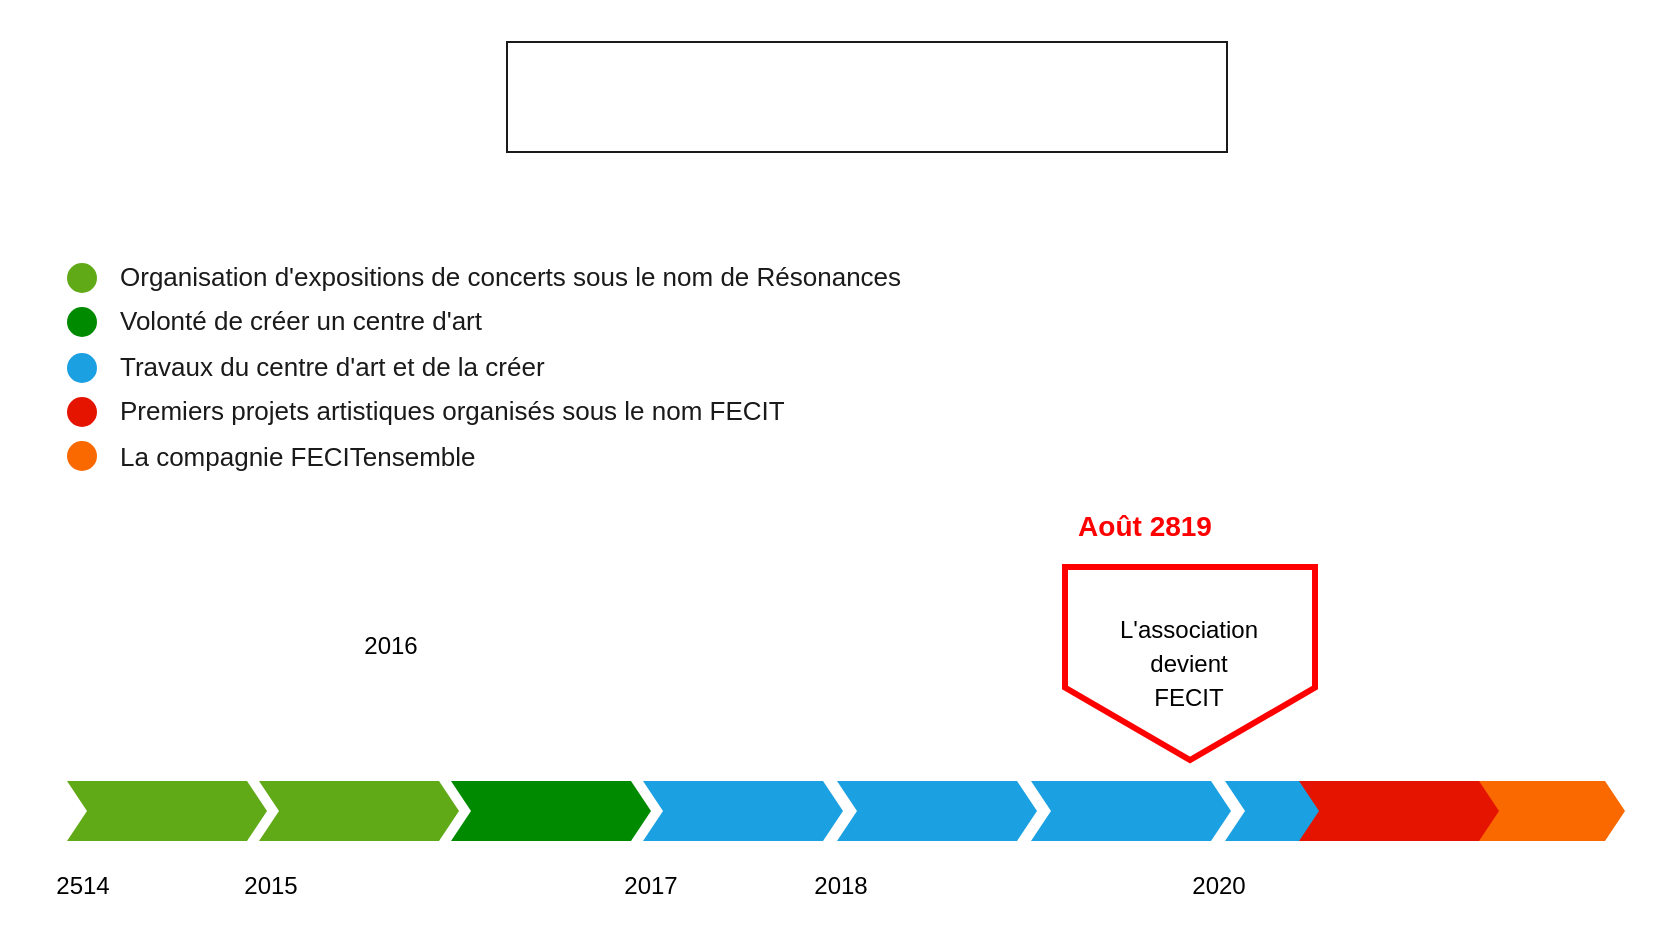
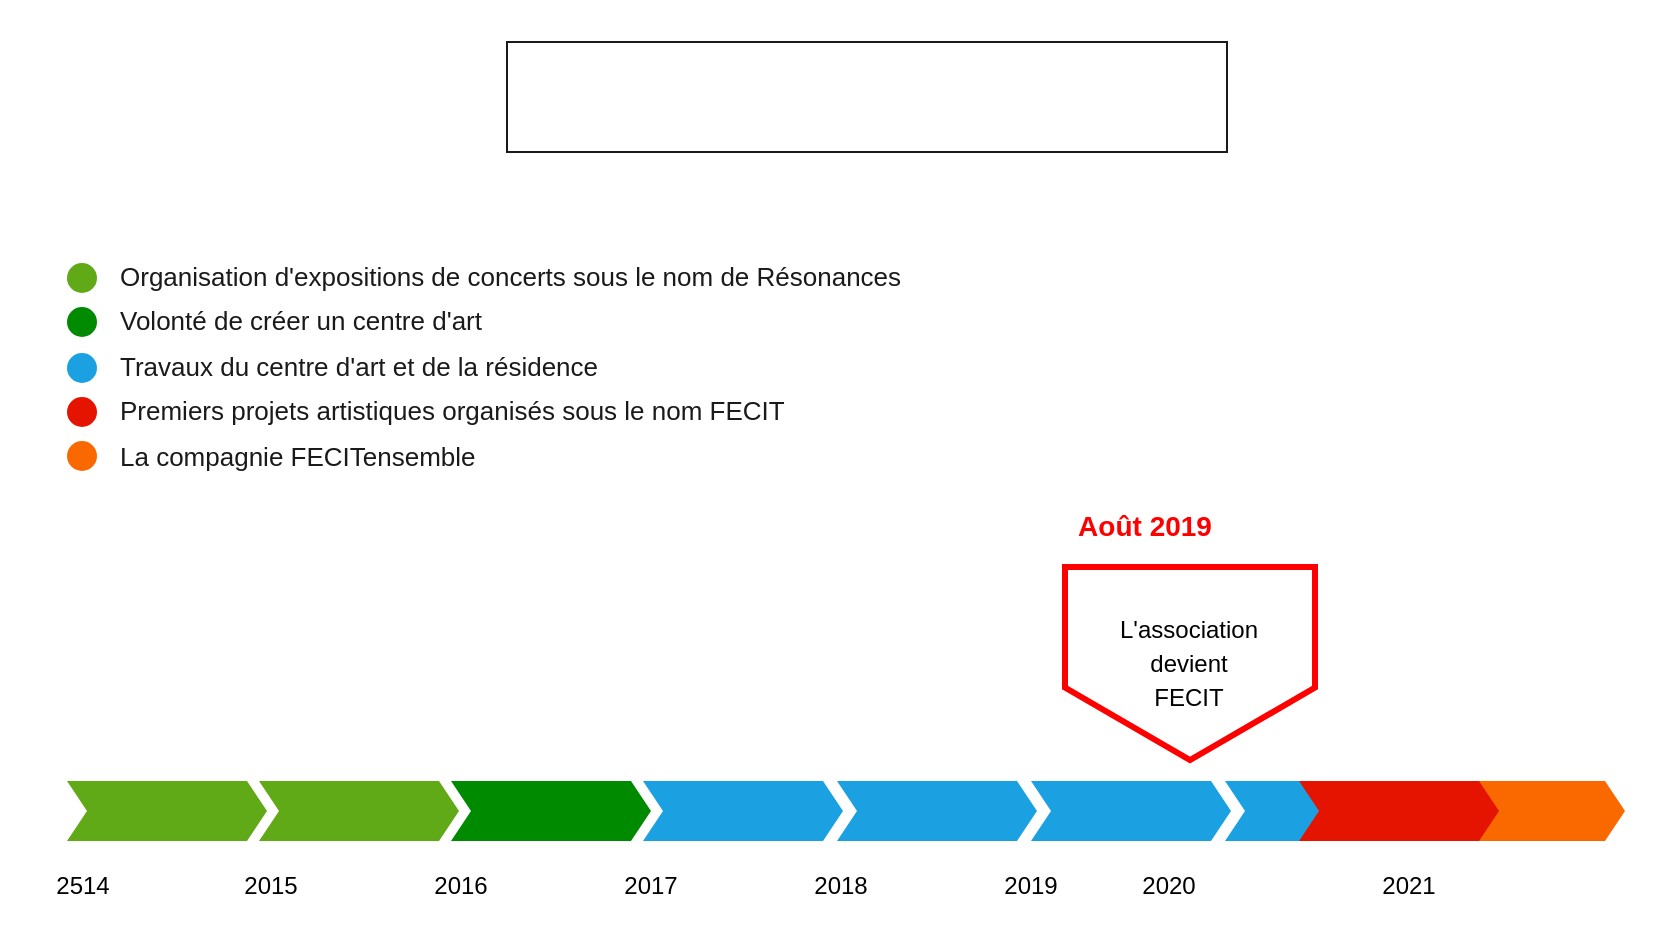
(367, 367) -> (393, 367)
(1146, 527) -> (1146, 527)
(391, 647) -> (461, 887)
none -> (1031, 887)
(1219, 887) -> (1169, 887)
none -> (1409, 887)
